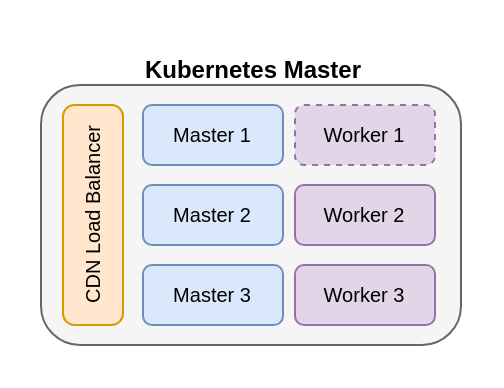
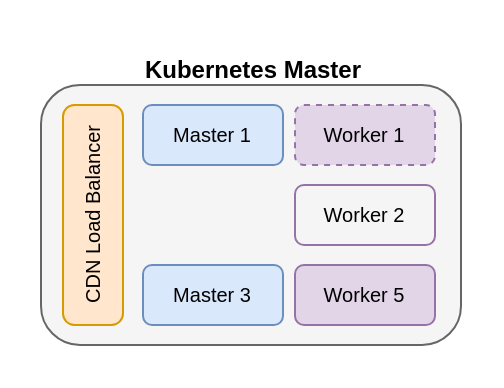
(213, 215) -> none
(365, 215) -> (365, 215)
(365, 295) -> (365, 295)
